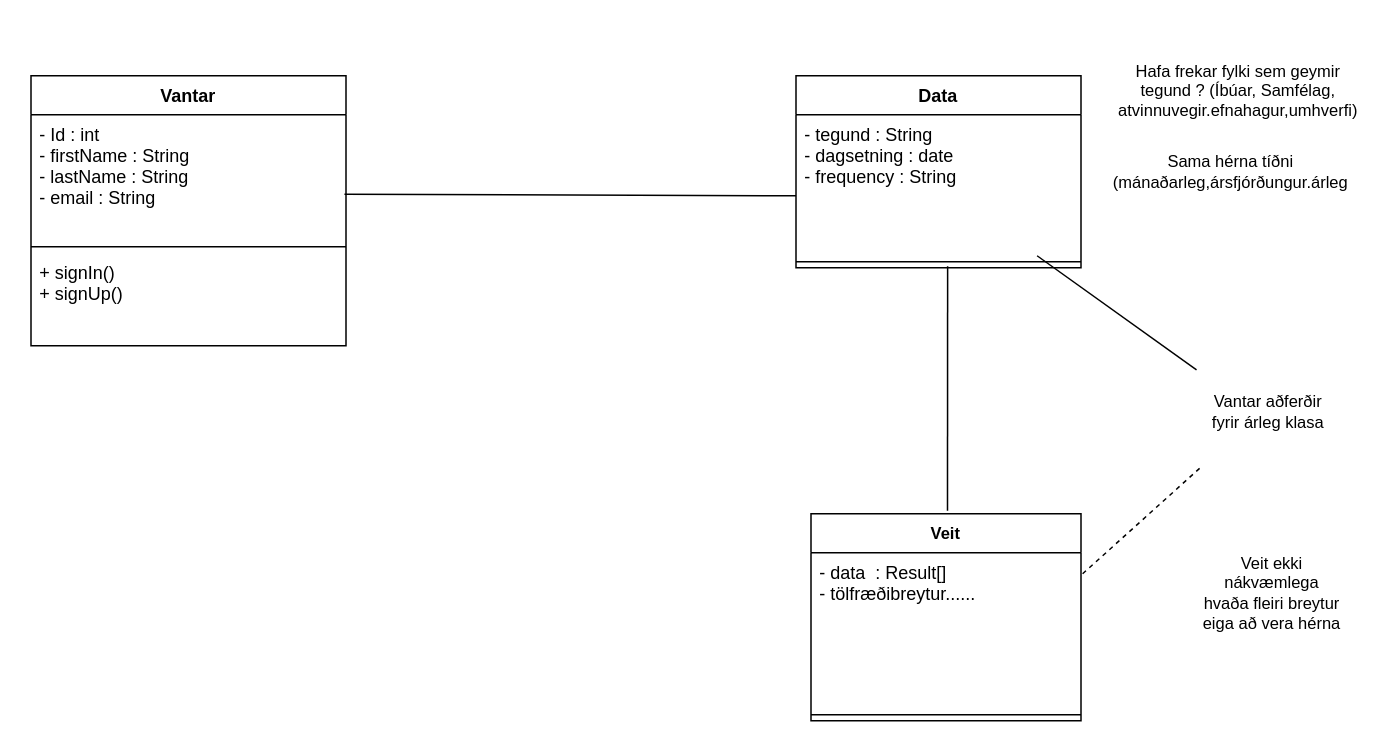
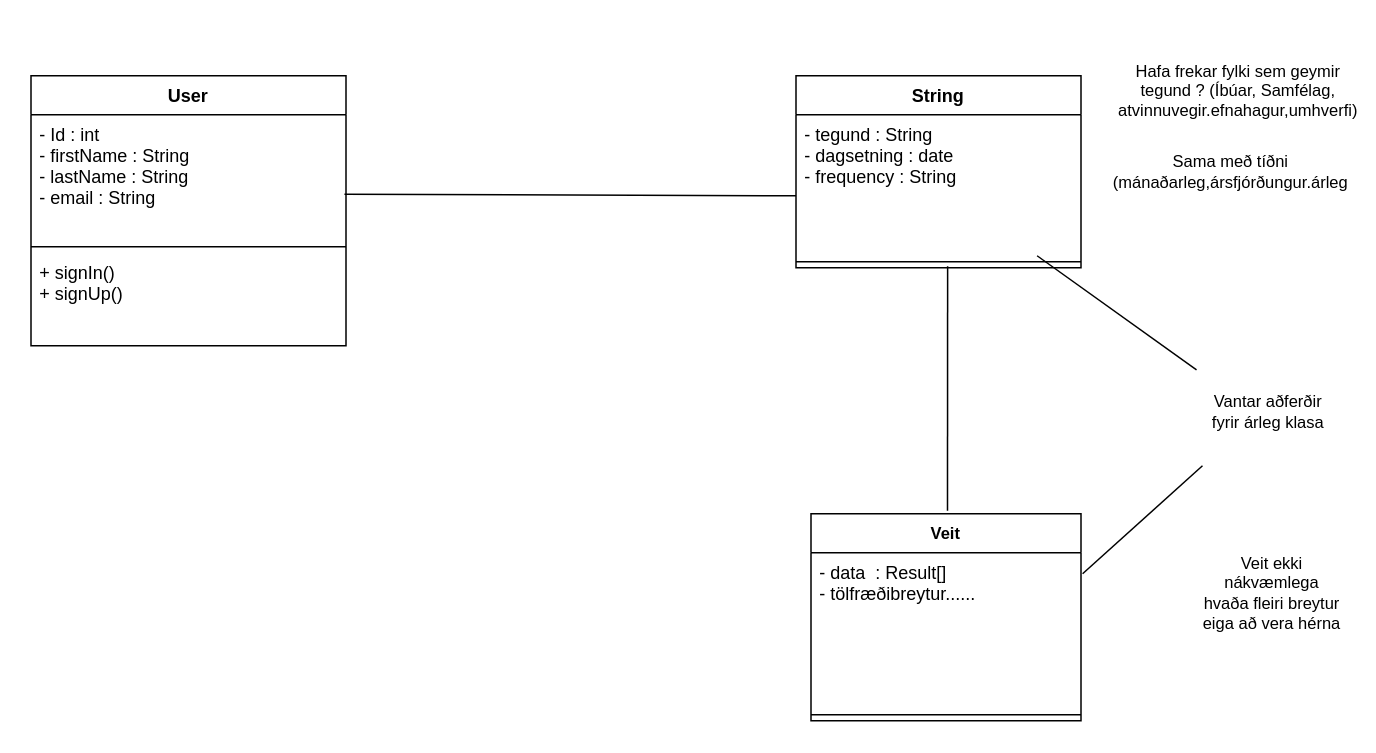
(188, 96) -> (188, 96)
(938, 96) -> (938, 96)
(1231, 172) -> (1231, 172)
(1143, 519) -> (1143, 519)
